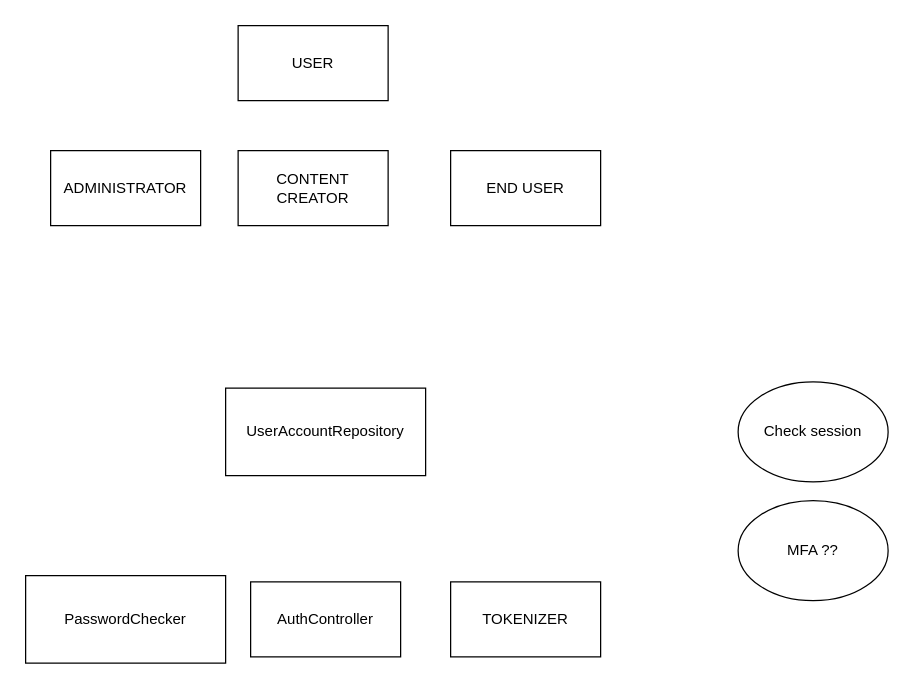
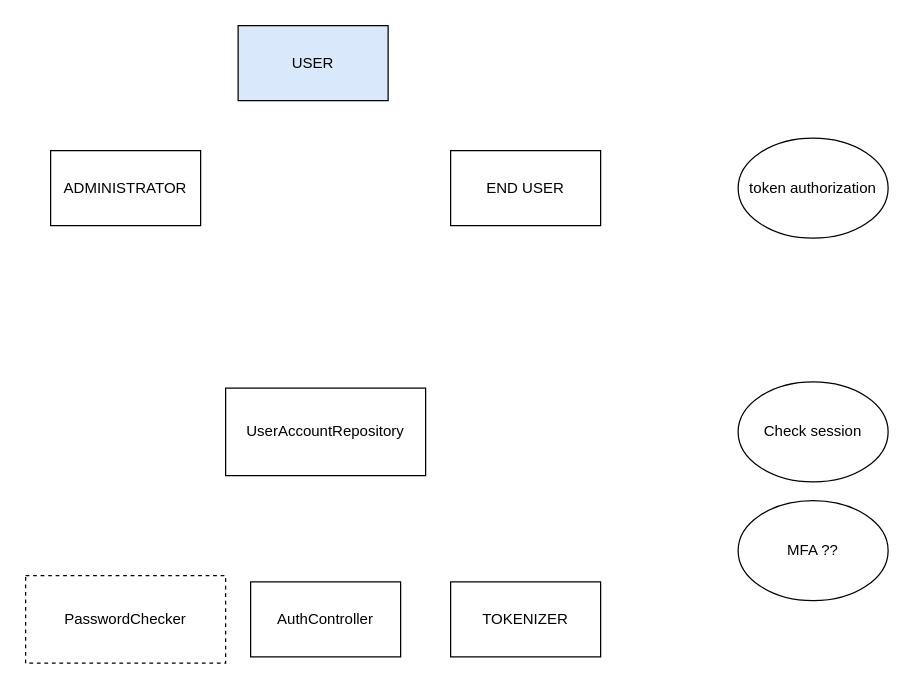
(313, 63) -> (313, 63)
(313, 188) -> none
none -> (813, 188)
(126, 619) -> (126, 619)
